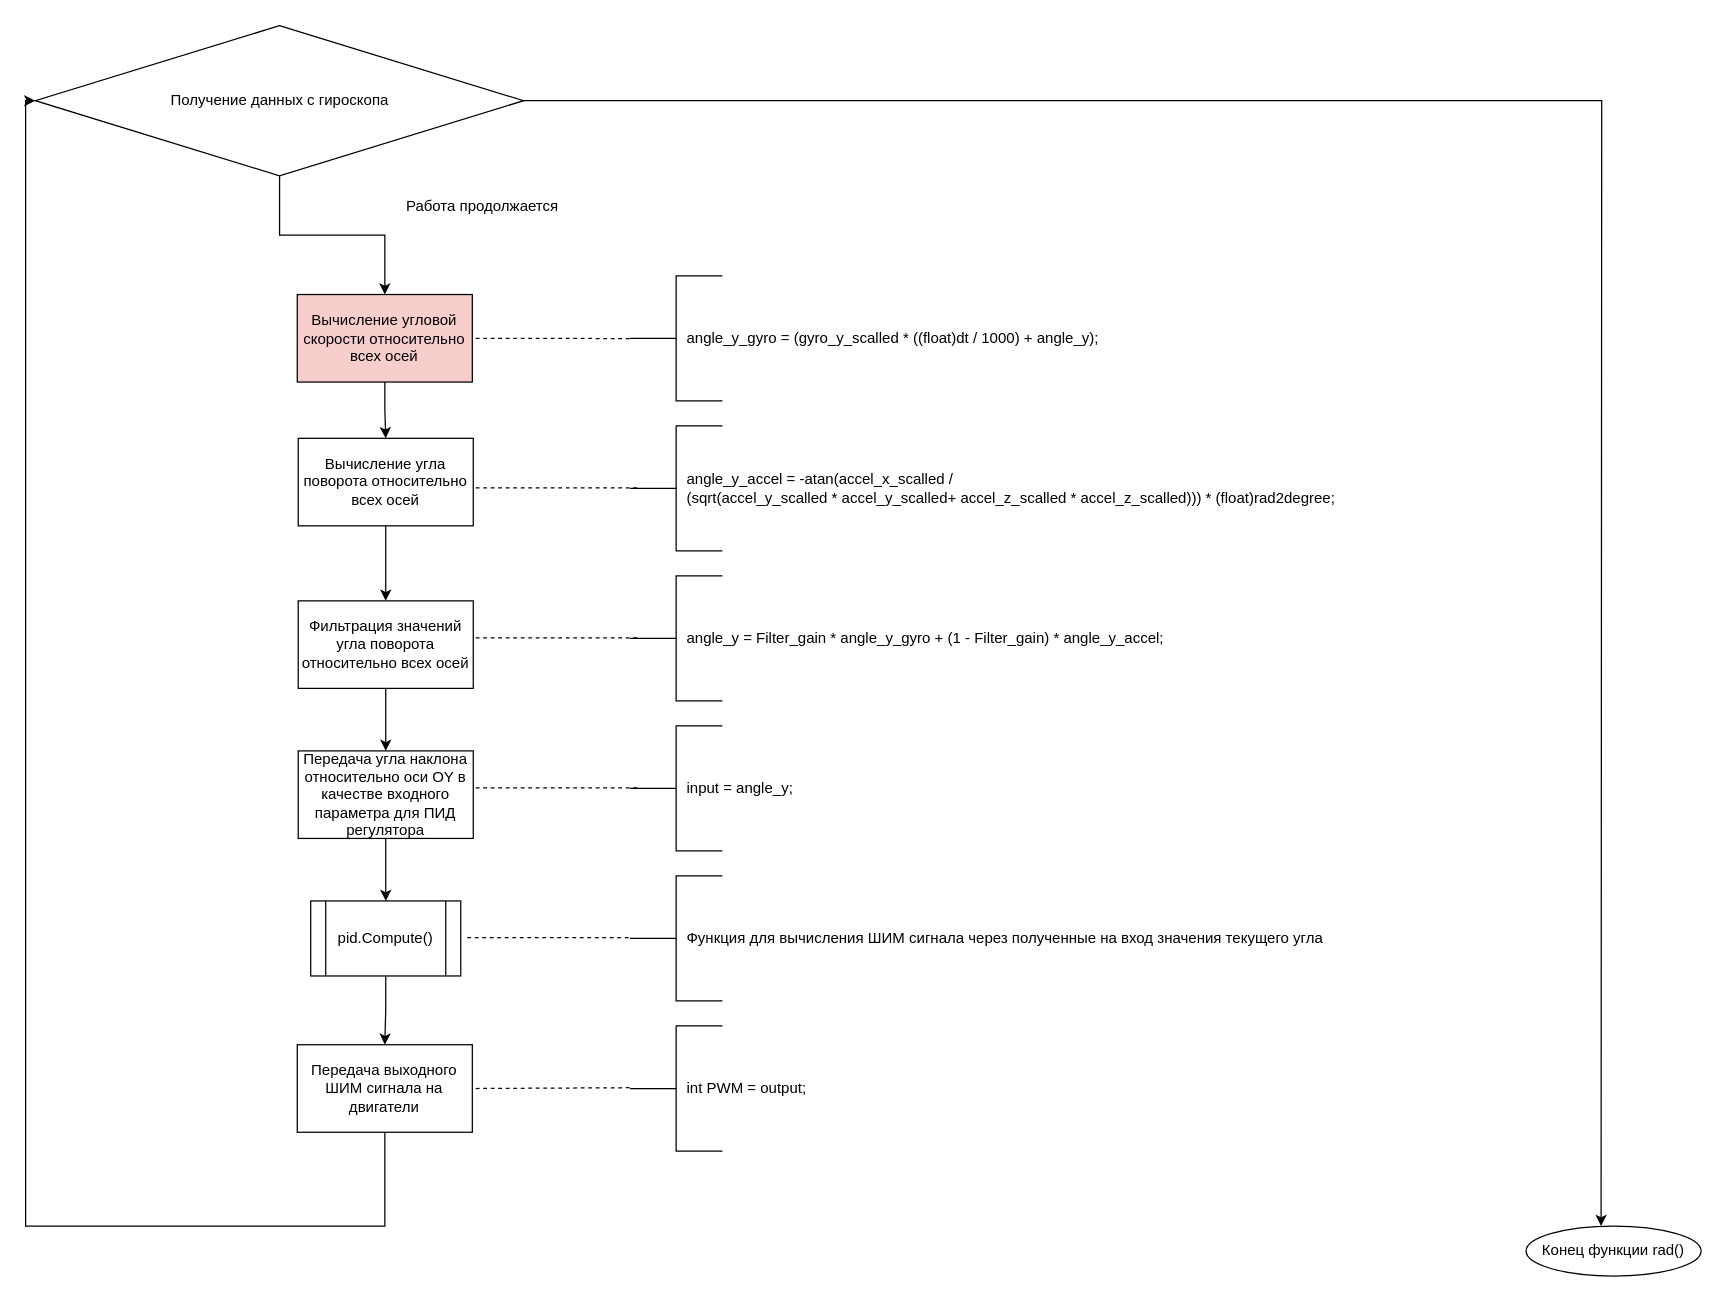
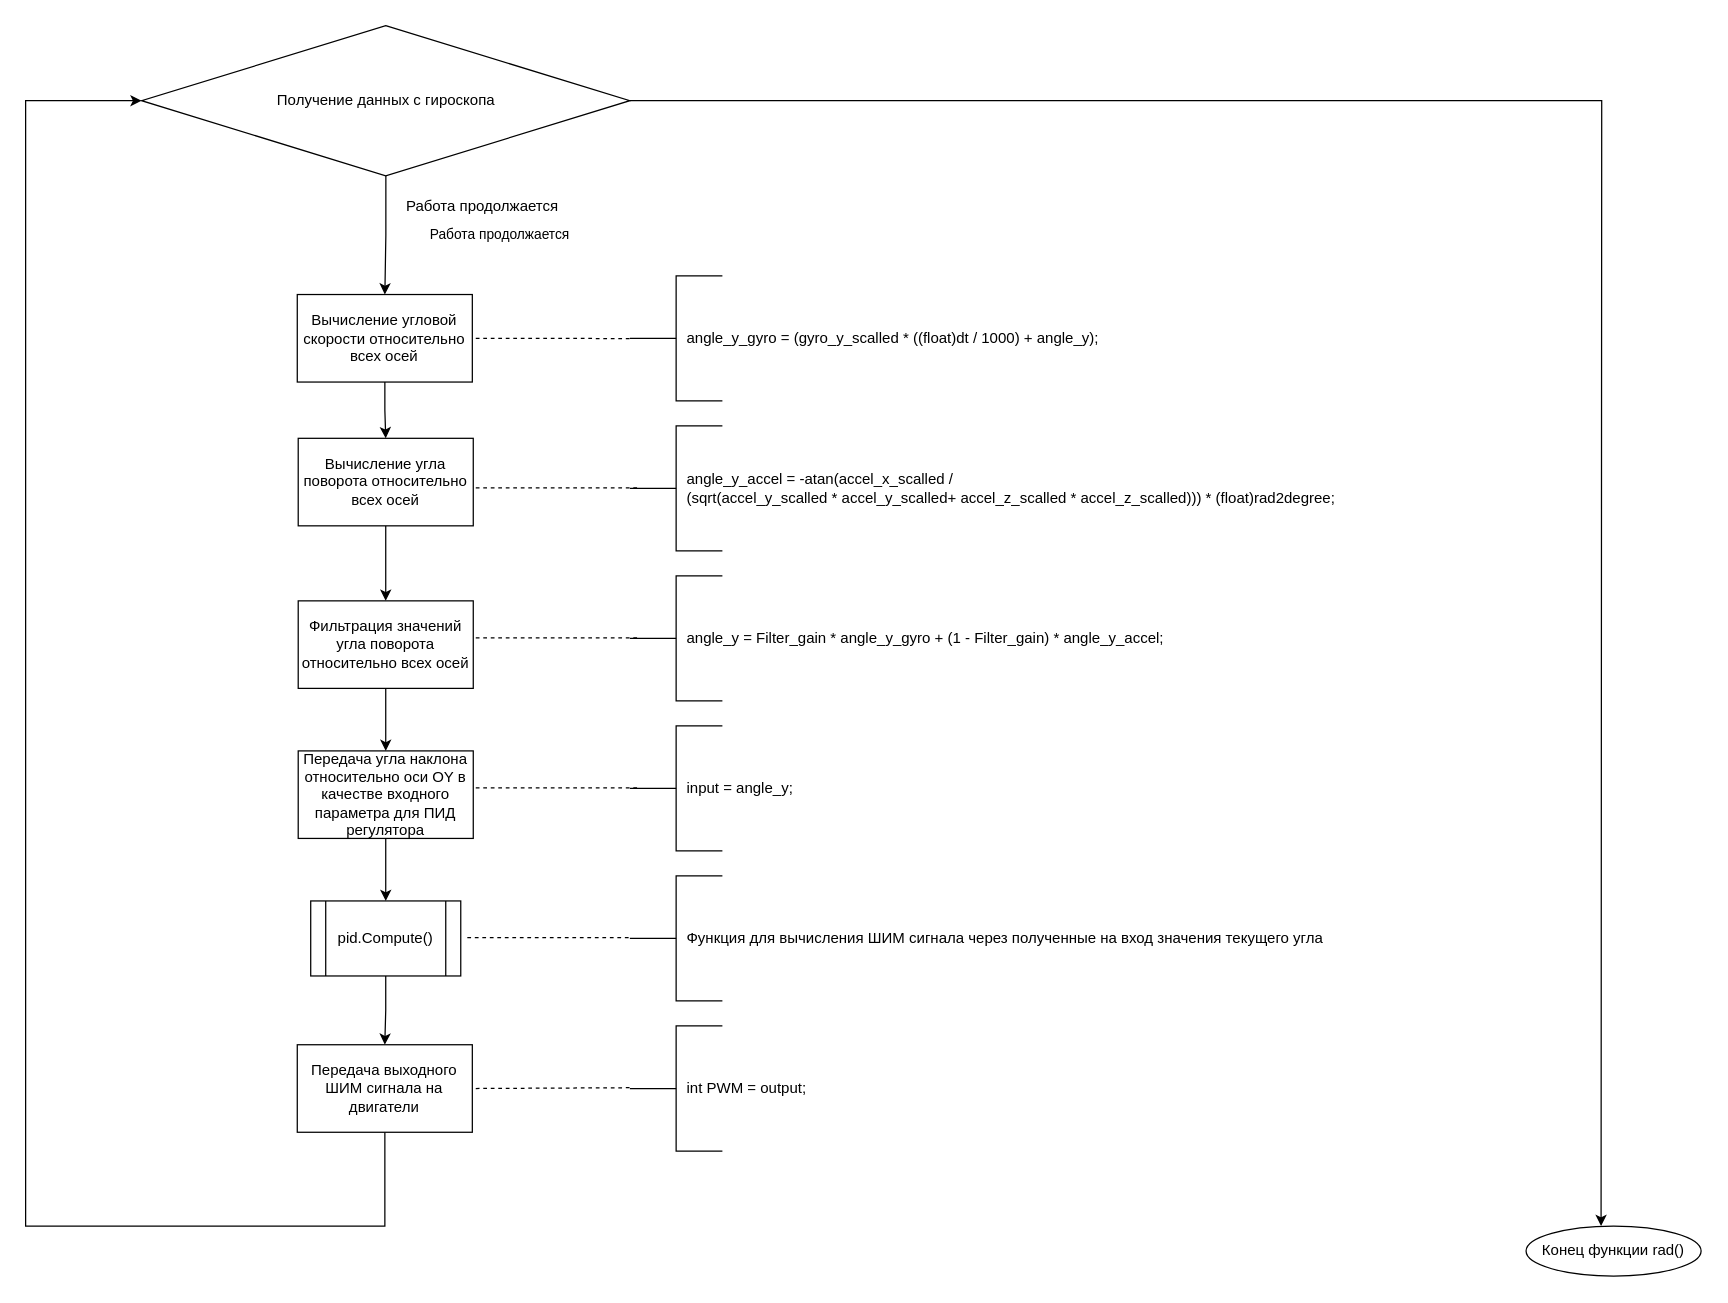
(279, 101) -> (386, 101)
(385, 338) -> (385, 338)
